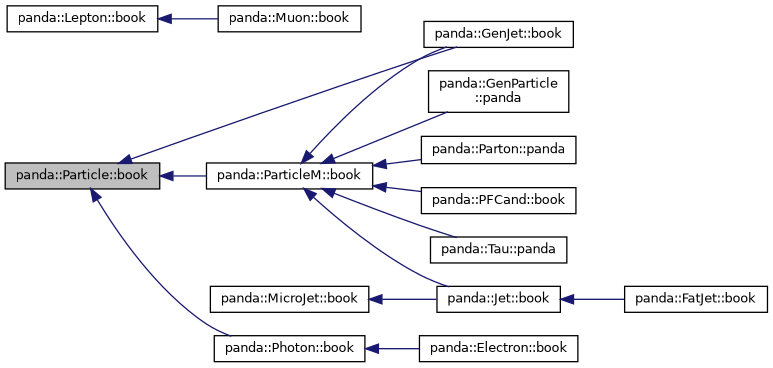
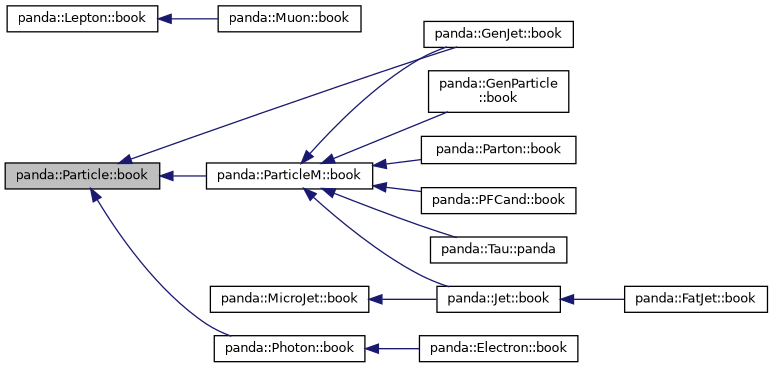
(499, 92) -> (499, 92)
(499, 150) -> (499, 150)
